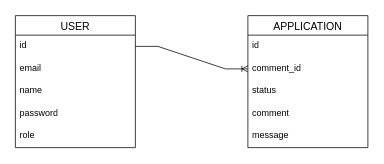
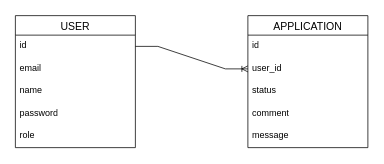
(276, 68) -> (269, 68)
